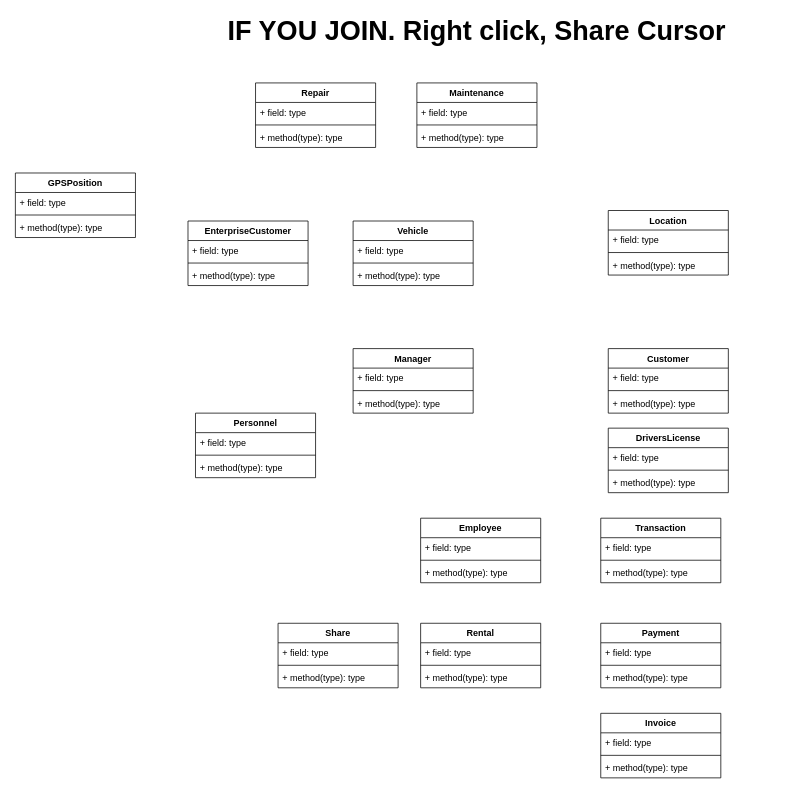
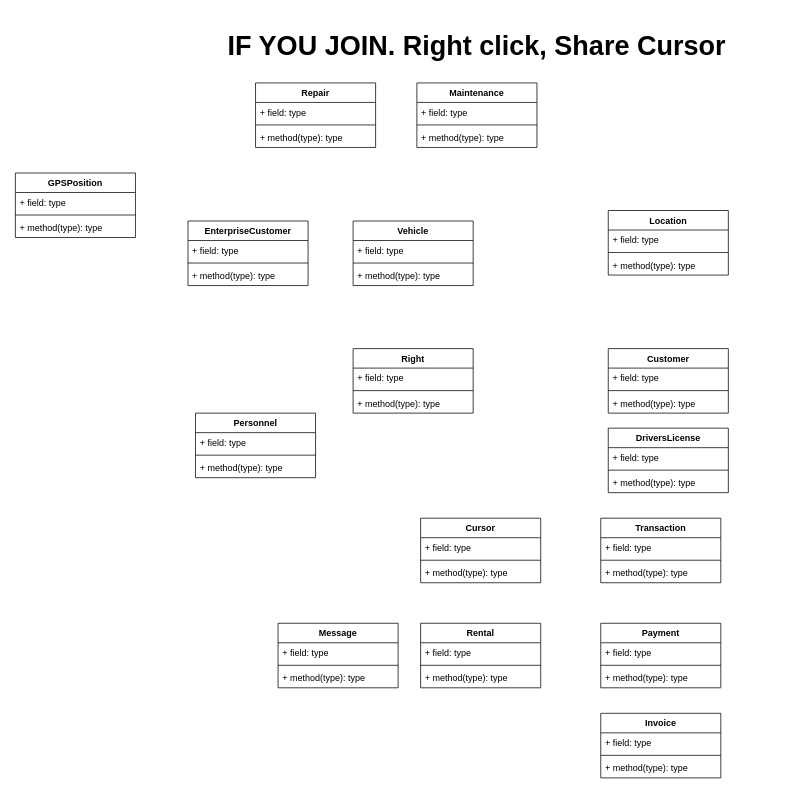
(477, 30) -> (477, 45)
(413, 359) -> (413, 359)
(480, 528) -> (480, 528)
(338, 633) -> (338, 633)
